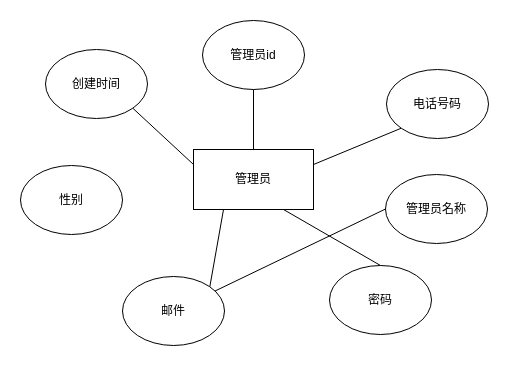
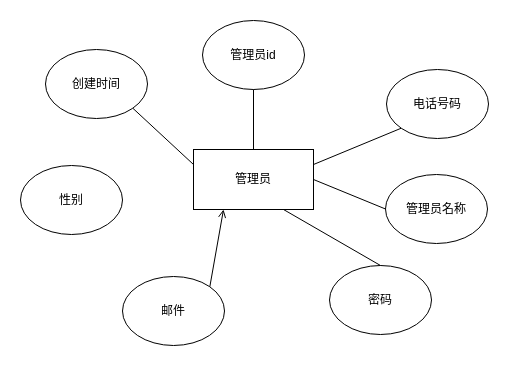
(223, 213) -> (223, 215)
(301, 250) -> (350, 194)
